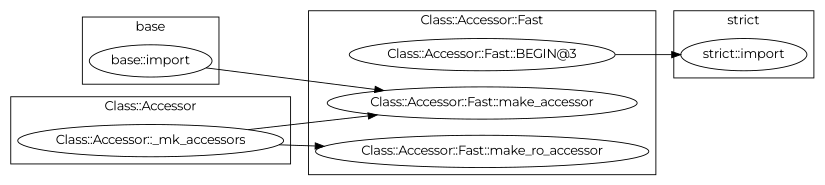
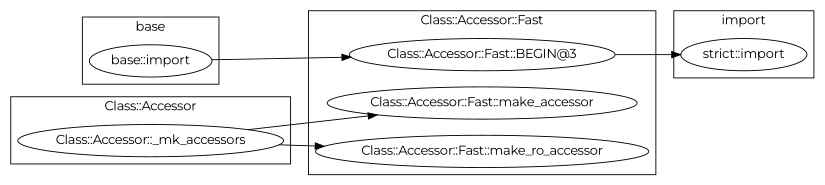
(744, 21) -> (744, 21)
(290, 79) -> (277, 59)
